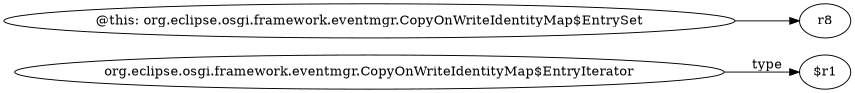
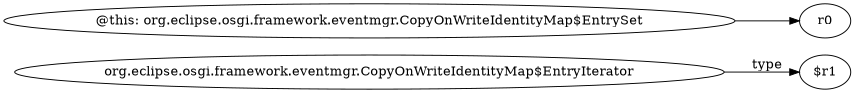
(825, 21) -> (825, 21)
